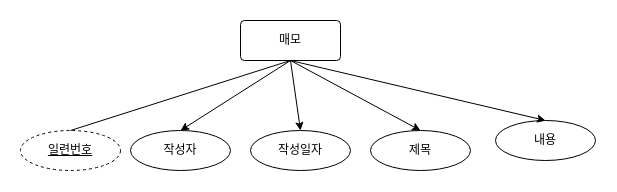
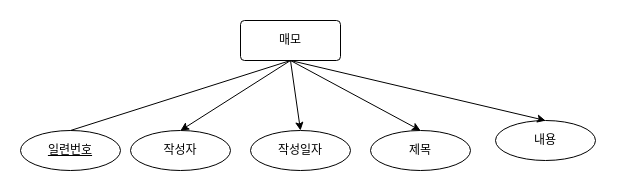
(71, 151) -> (71, 151)
